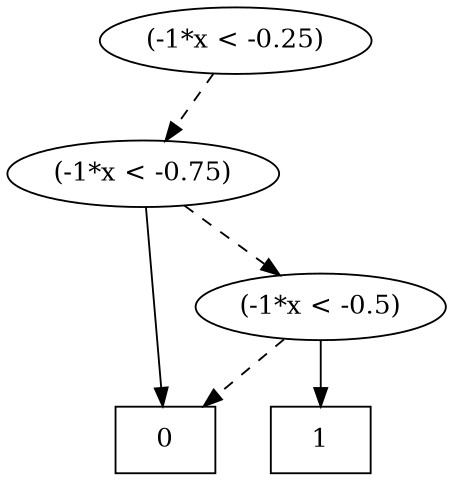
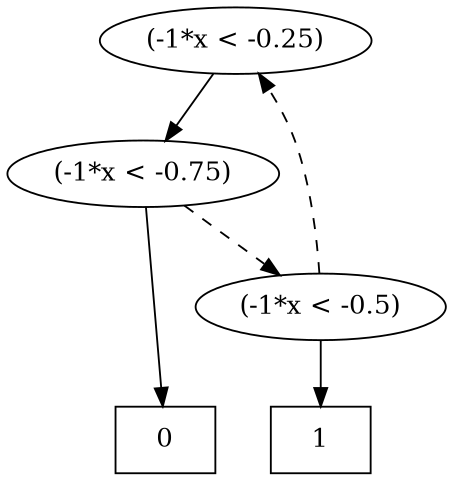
(195, 100) -> (195, 100)
(251, 367) -> (306, 178)
